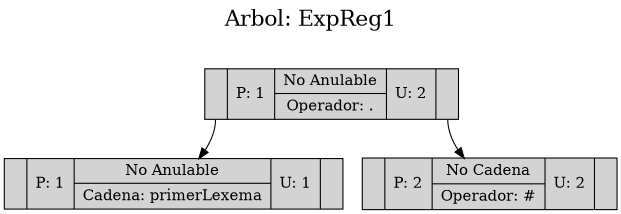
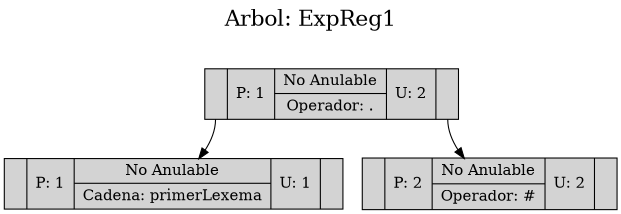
(489, 170) -> (489, 170)
